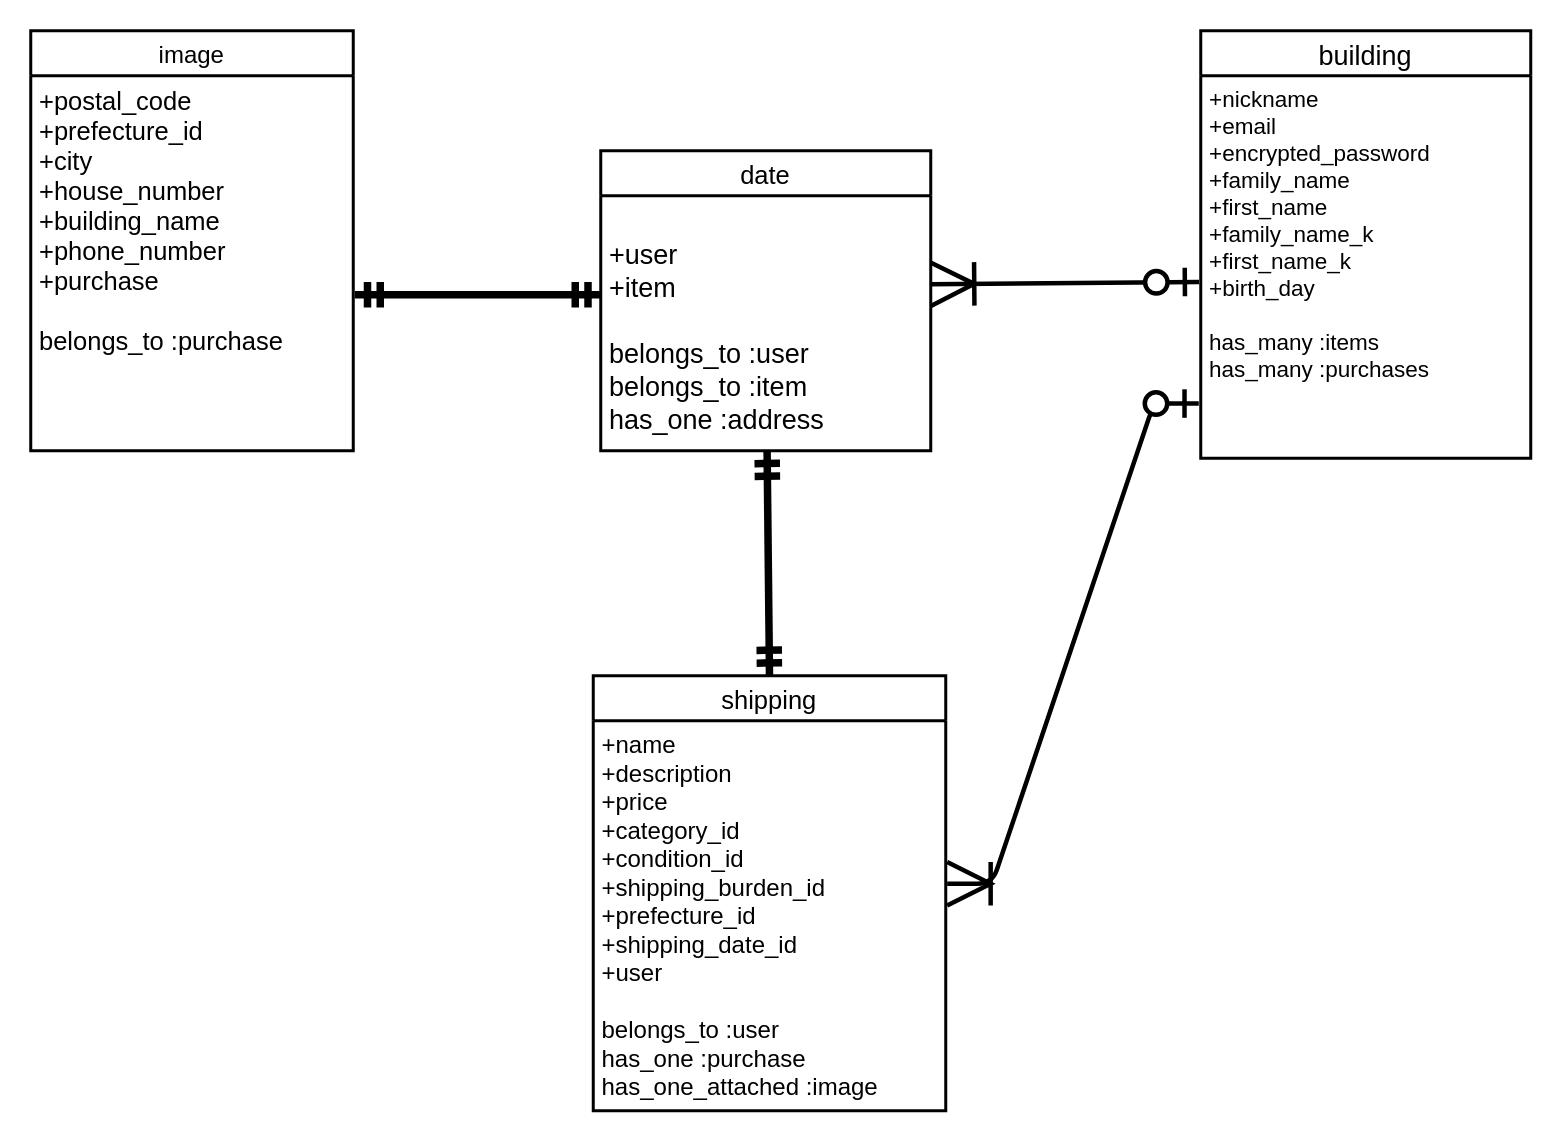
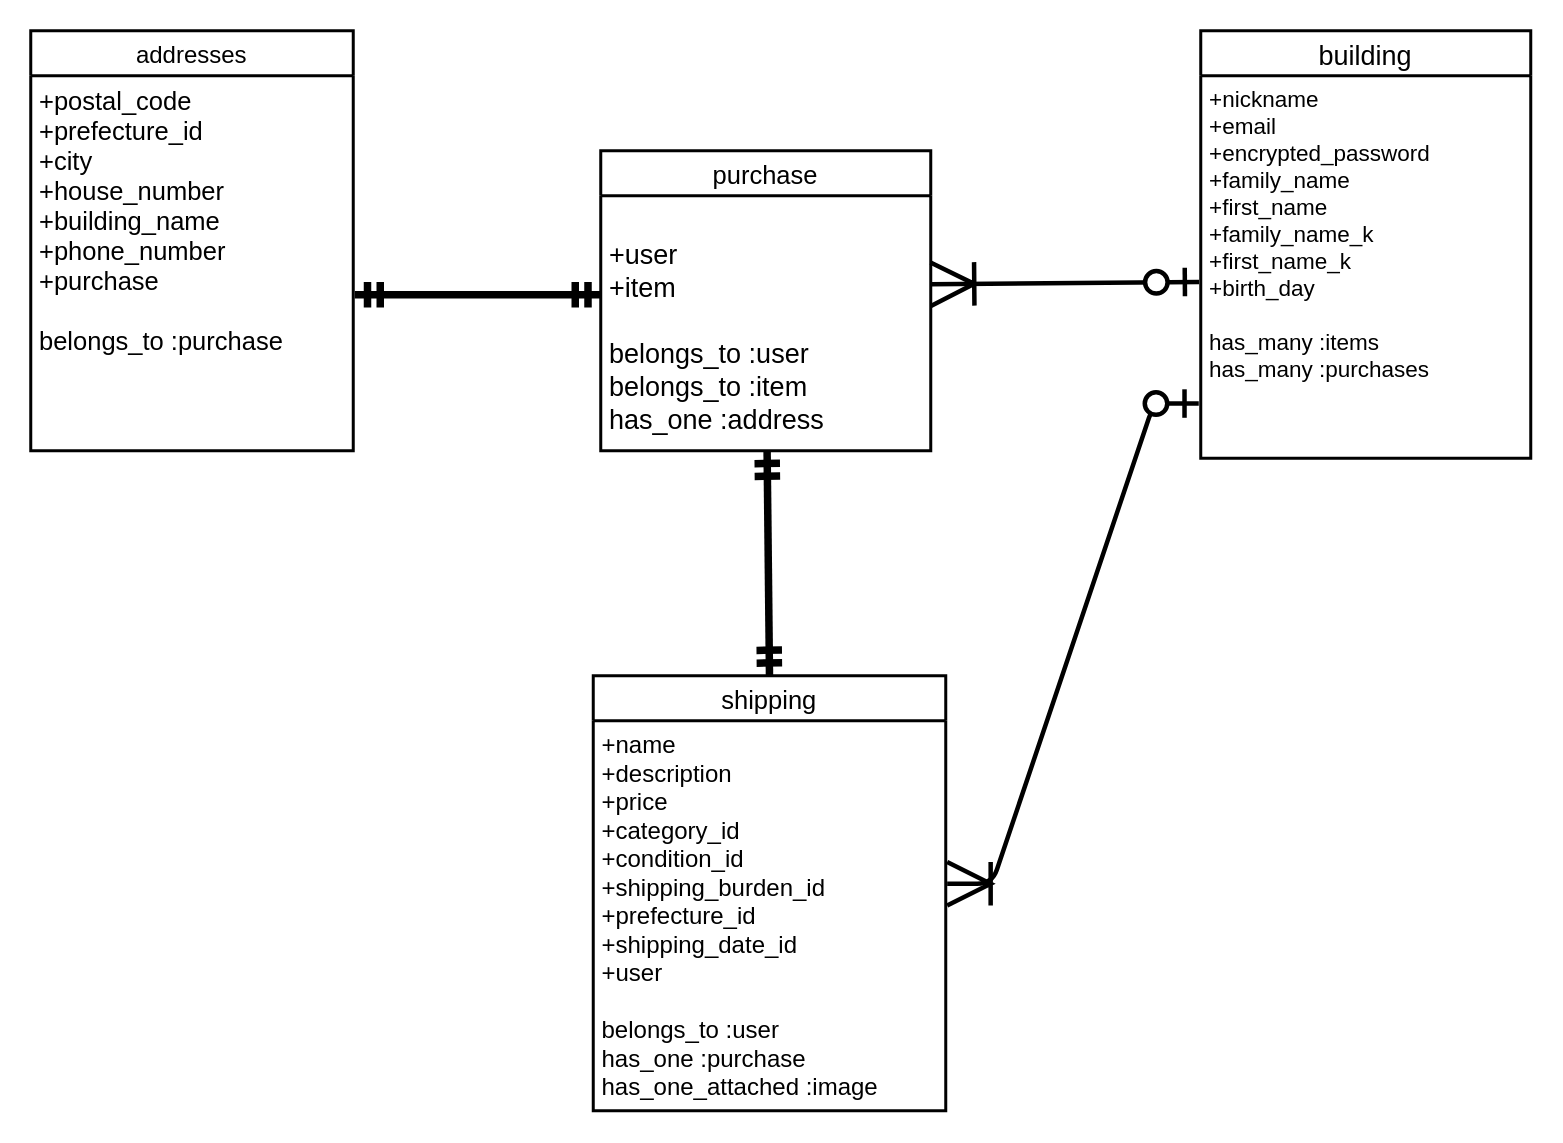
(191, 55) -> (191, 55)
(765, 175) -> (765, 175)
